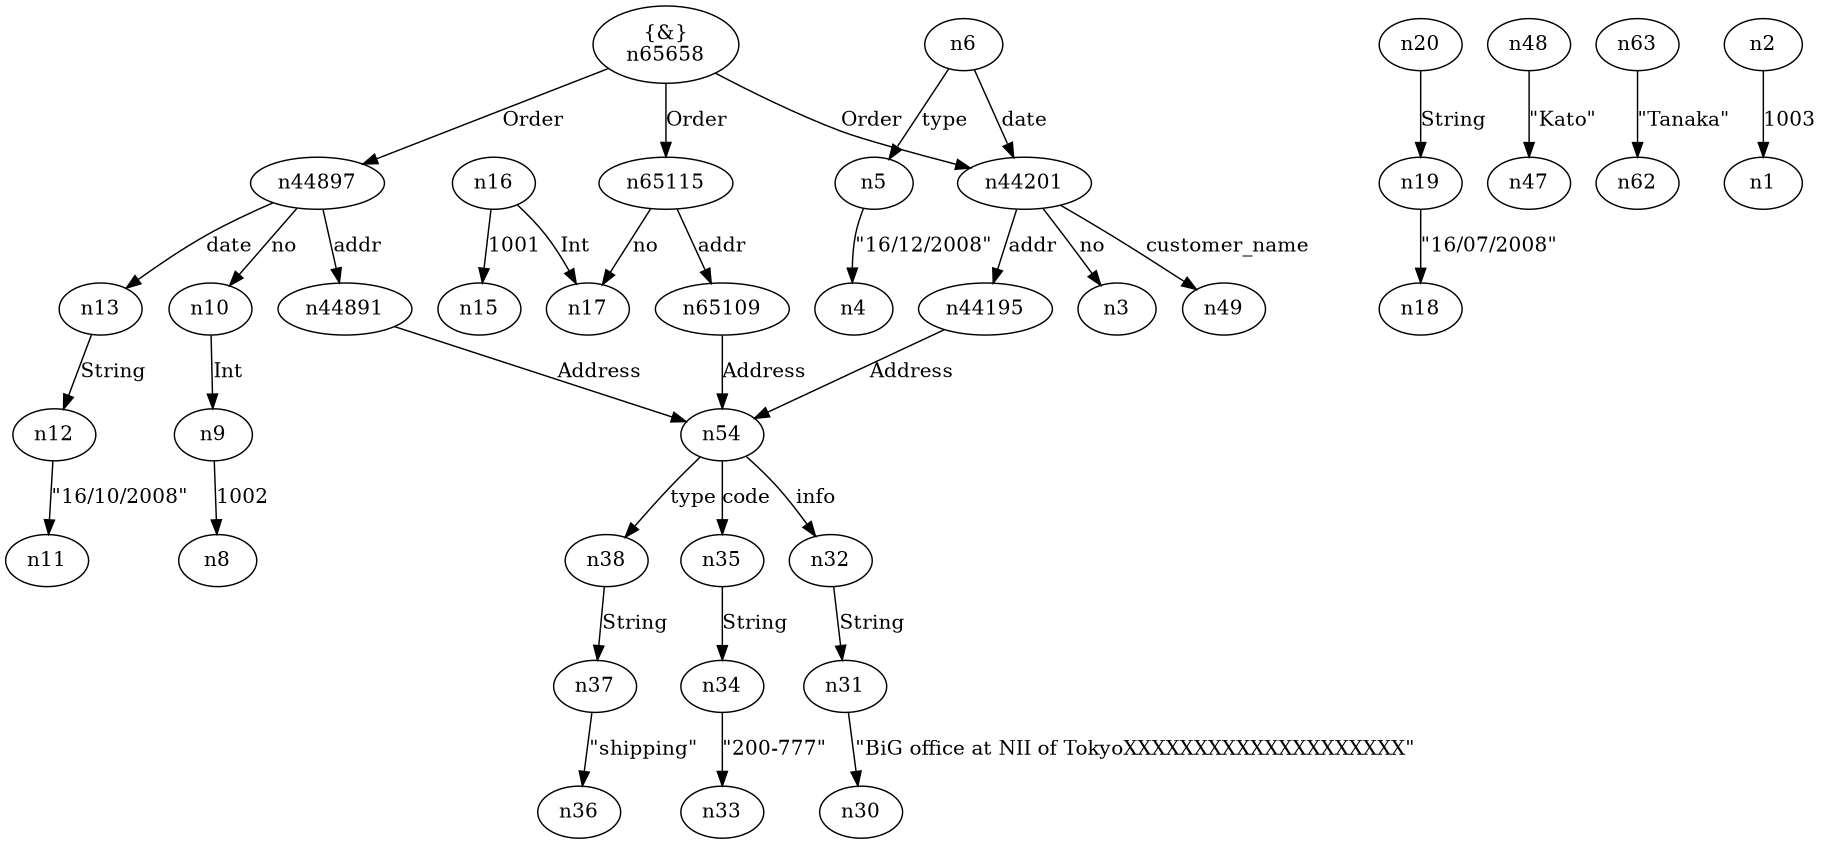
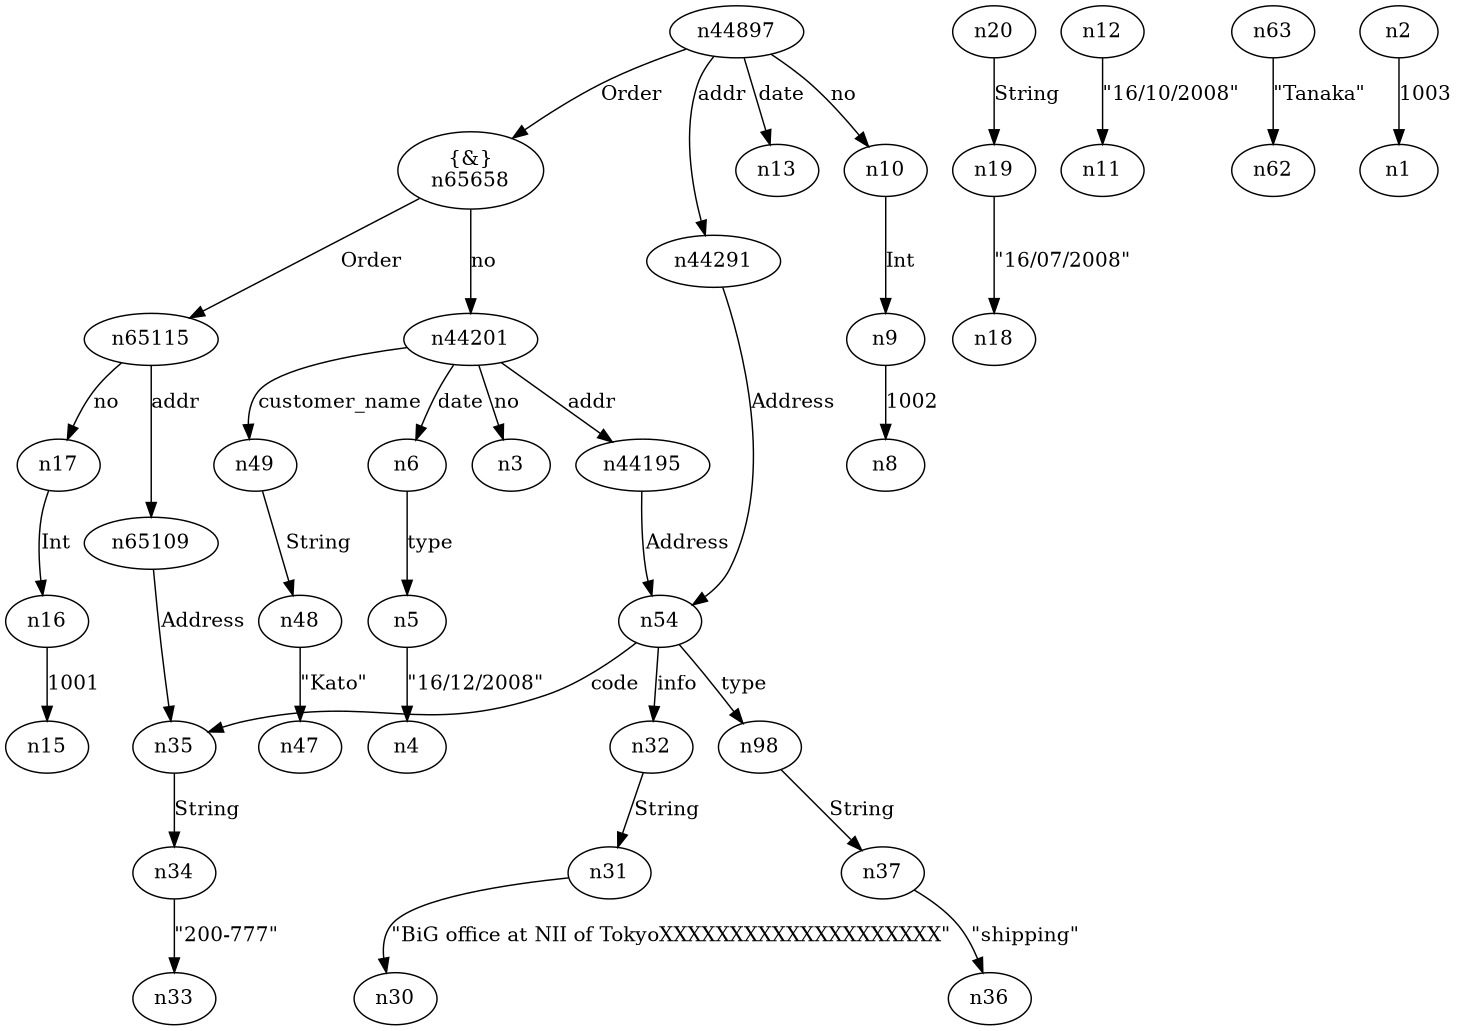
(991, 107) -> (436, 395)
(492, 114) -> (602, 83)
(872, 120) -> (484, 261)
(546, 236) -> (39, 535)
(345, 309) -> (714, 261)
(80, 365) -> none
(722, 365) -> (160, 638)
none -> (276, 536)
(607, 561) -> (760, 747)
